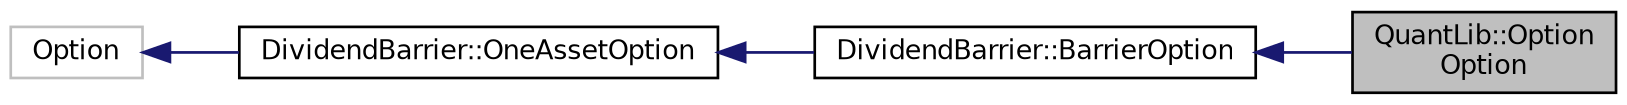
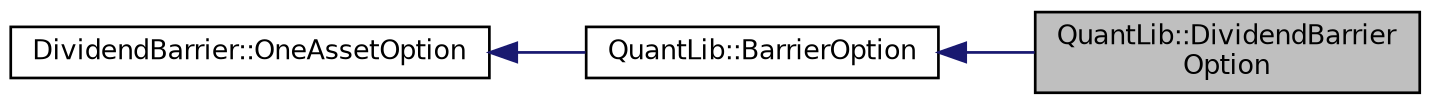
(77, 52) -> none
(1035, 52) -> (762, 52)
(1484, 52) -> (1227, 52)
